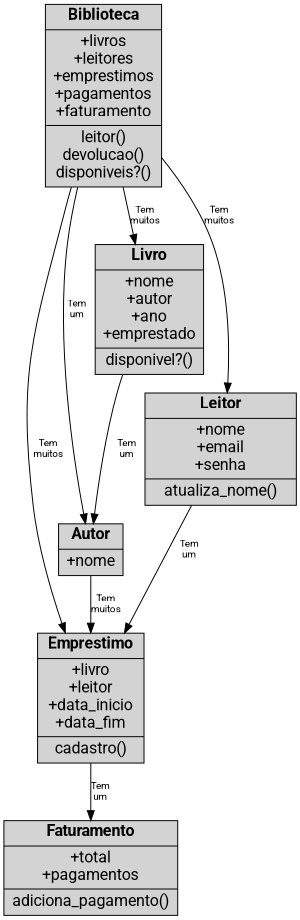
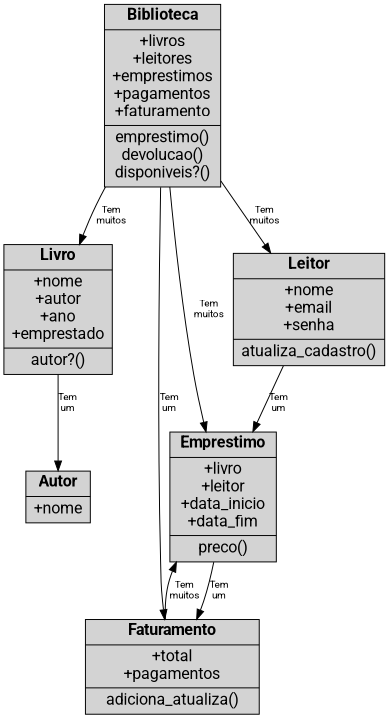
(103, 138) -> (163, 138)
(64, 351) -> (159, 398)
(149, 360) -> (58, 360)
(221, 491) -> (309, 352)
(91, 599) -> (168, 588)
(91, 749) -> (223, 548)
(91, 901) -> (172, 700)
